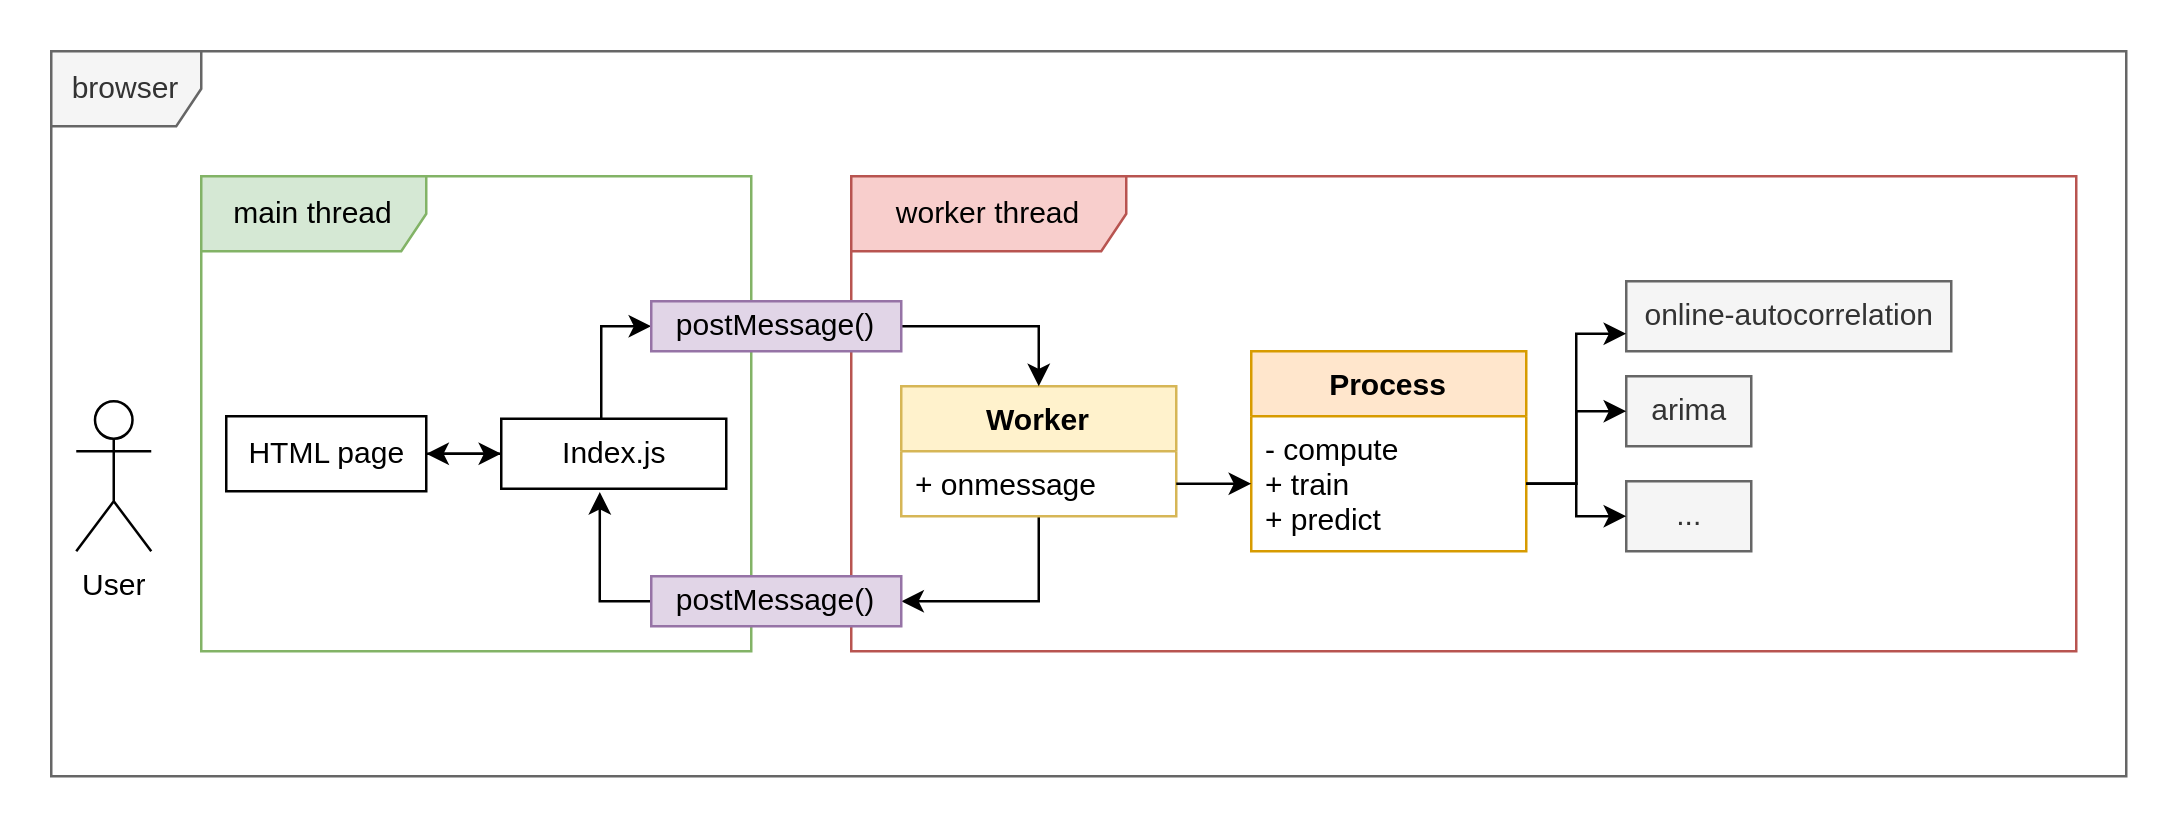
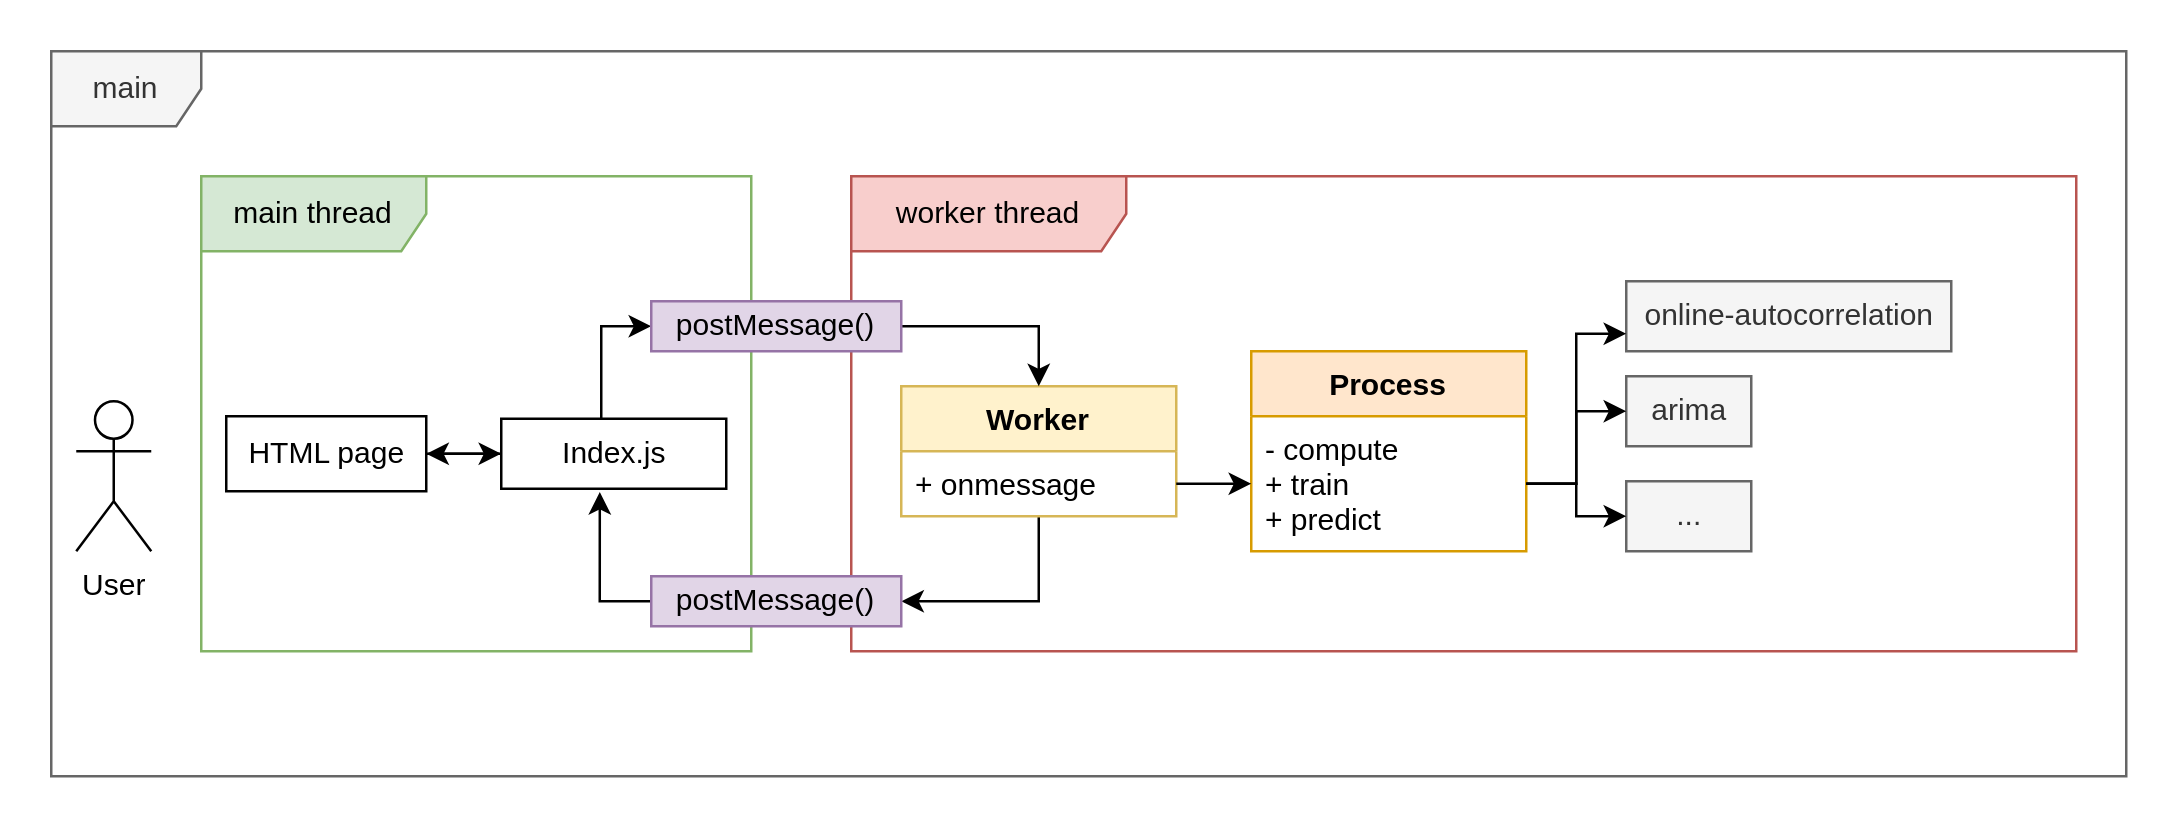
(126, 89) -> (126, 89)
